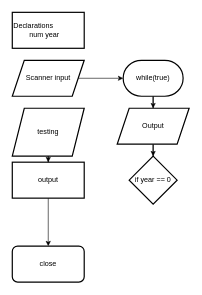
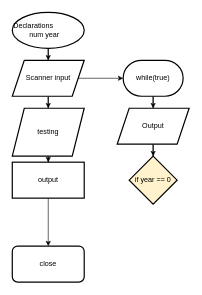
(48, 30) -> (48, 30)
none -> (48, 56)
none -> (48, 104)
(153, 180) -> (153, 180)
